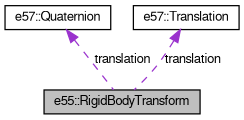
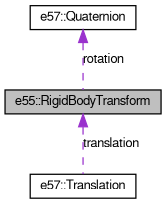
(123, 60) -> (104, 60)
(156, 67) -> (83, 151)
